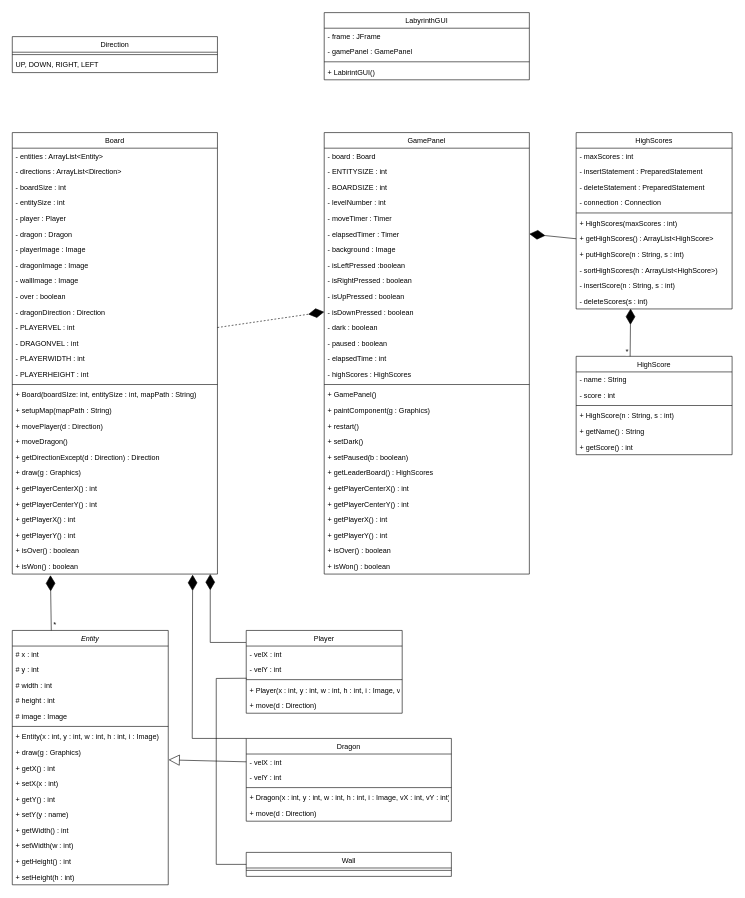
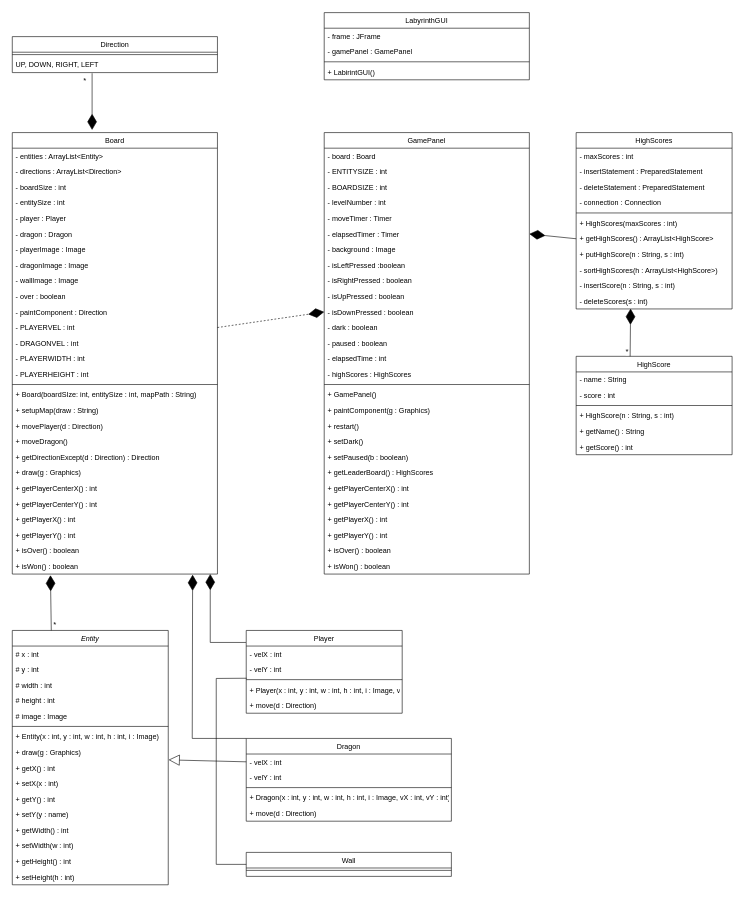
none -> (92, 113)
(67, 312) -> (65, 312)
(67, 410) -> (61, 410)
